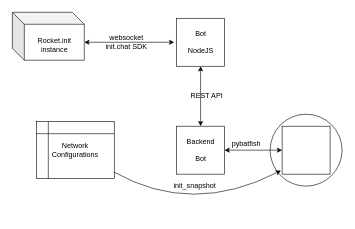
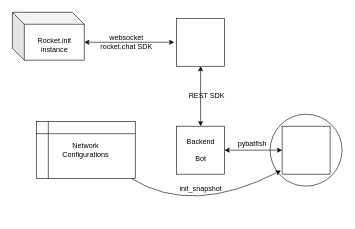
(127, 42) -> (127, 42)
(201, 42) -> none
(207, 96) -> (207, 96)
(246, 144) -> (252, 144)
(75, 150) -> (86, 150)
(195, 186) -> (201, 189)
